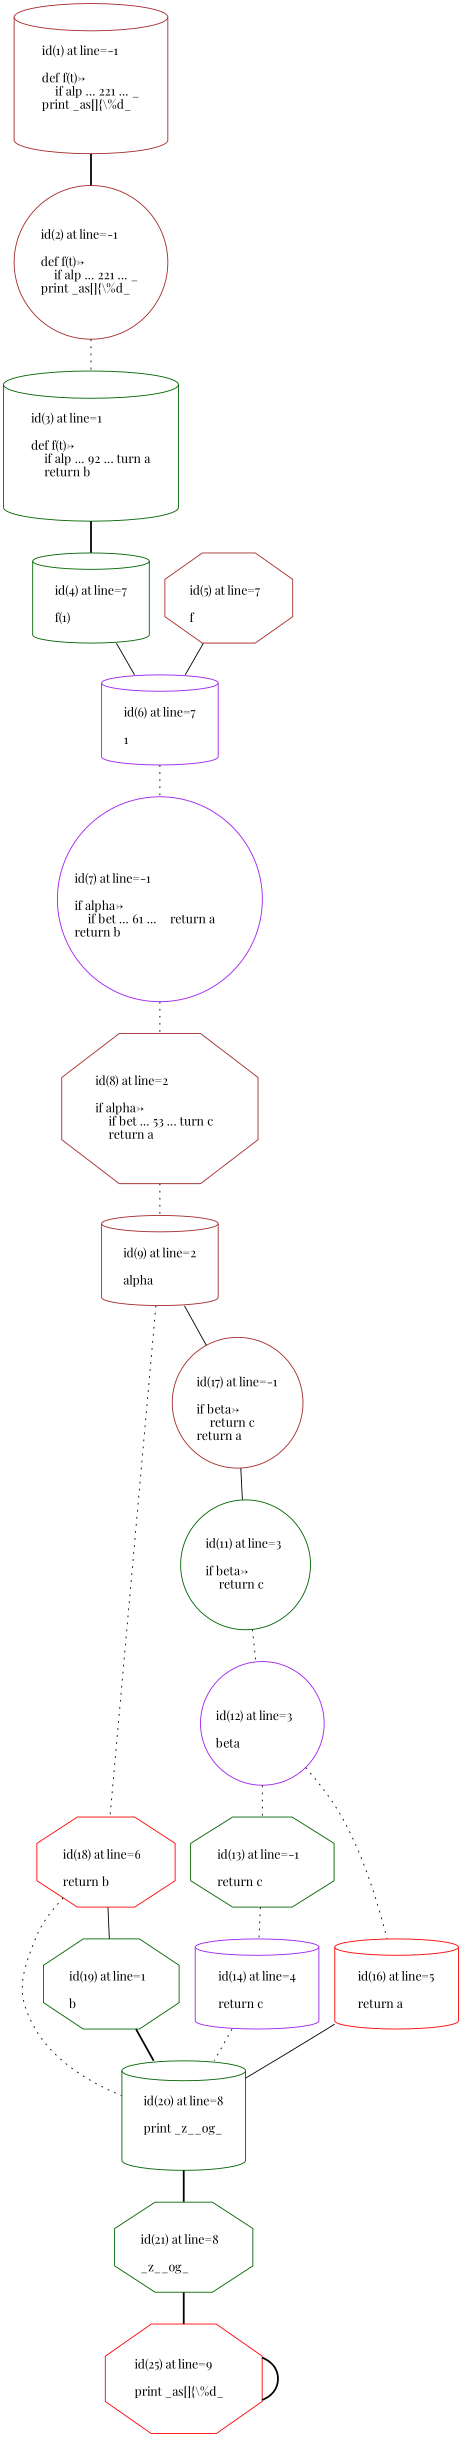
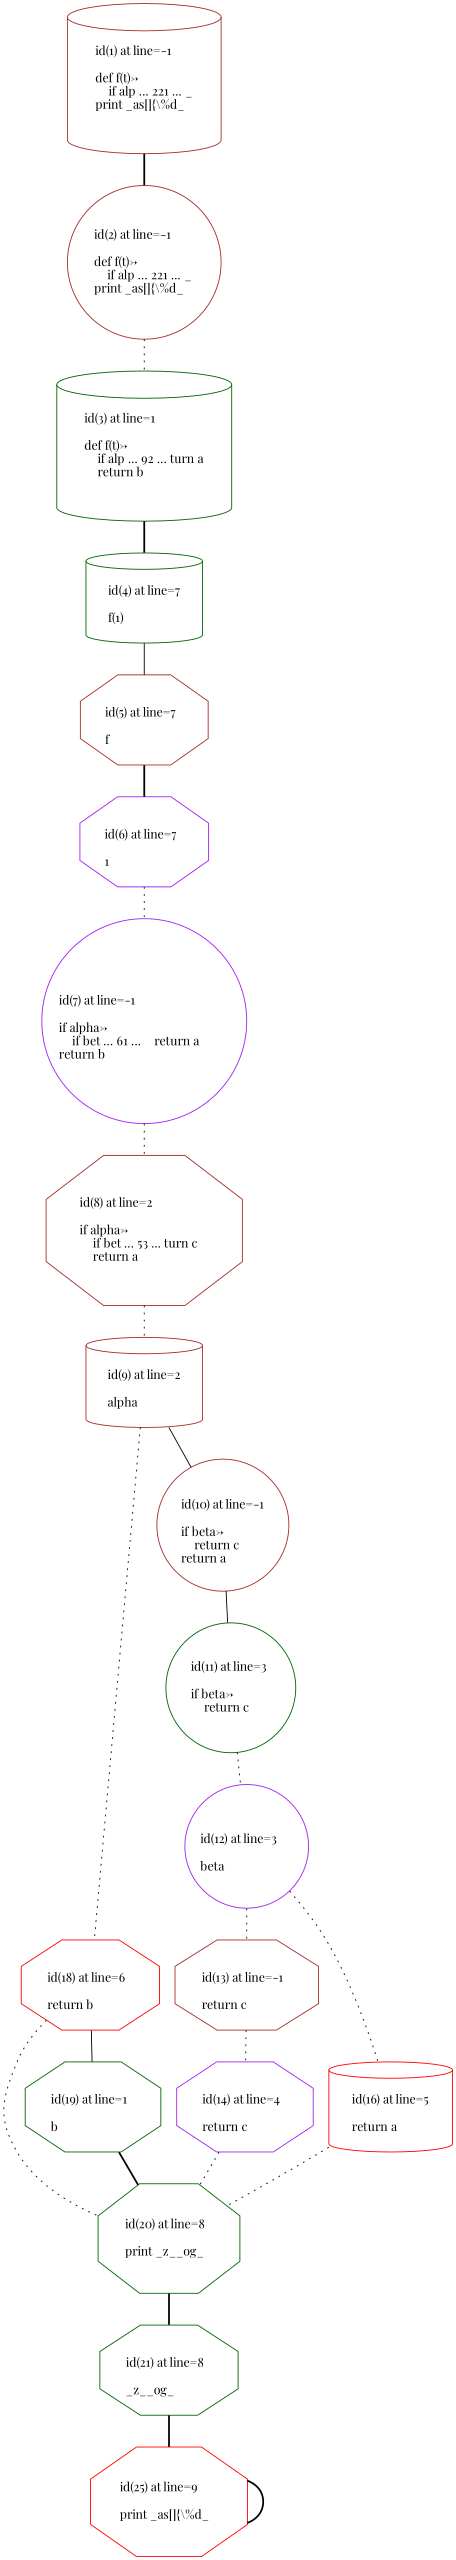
(126, 659) -> (144, 659)
(194, 659) -> (144, 781)
(160, 720) -> (144, 842)
(238, 1403) -> (223, 1525)
(262, 1862) -> (247, 1985)
(257, 1984) -> (245, 2107)
(290, 2051) -> (278, 2177)
(184, 2116) -> (169, 2239)
